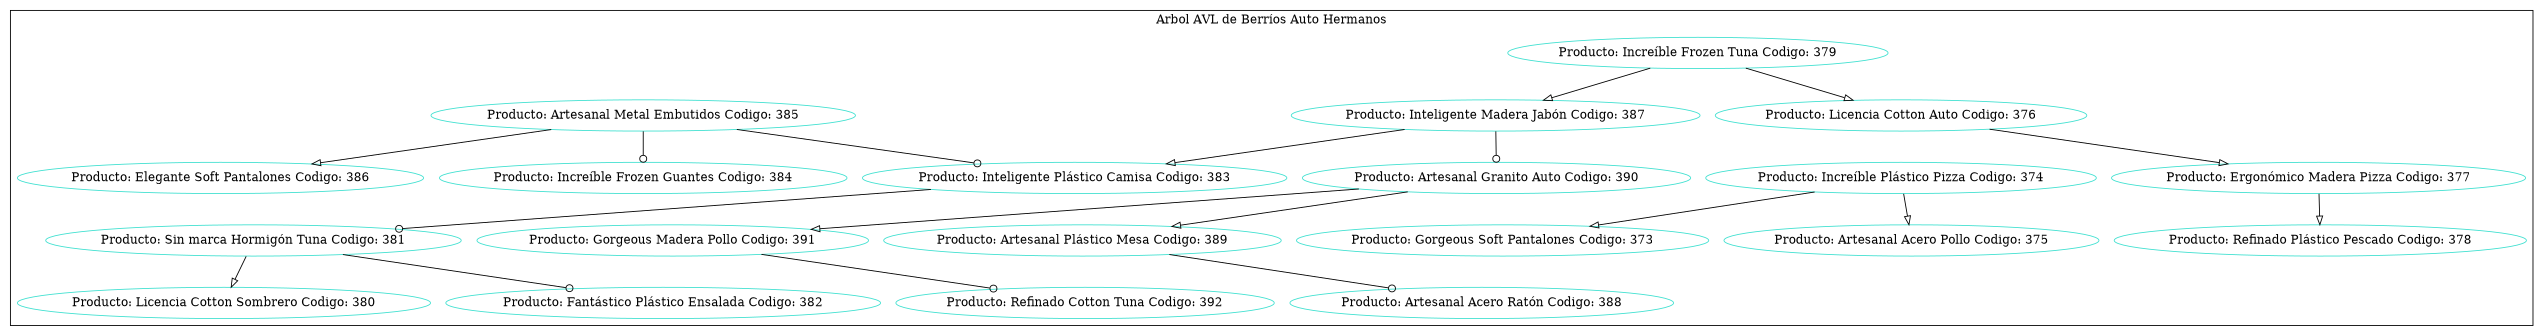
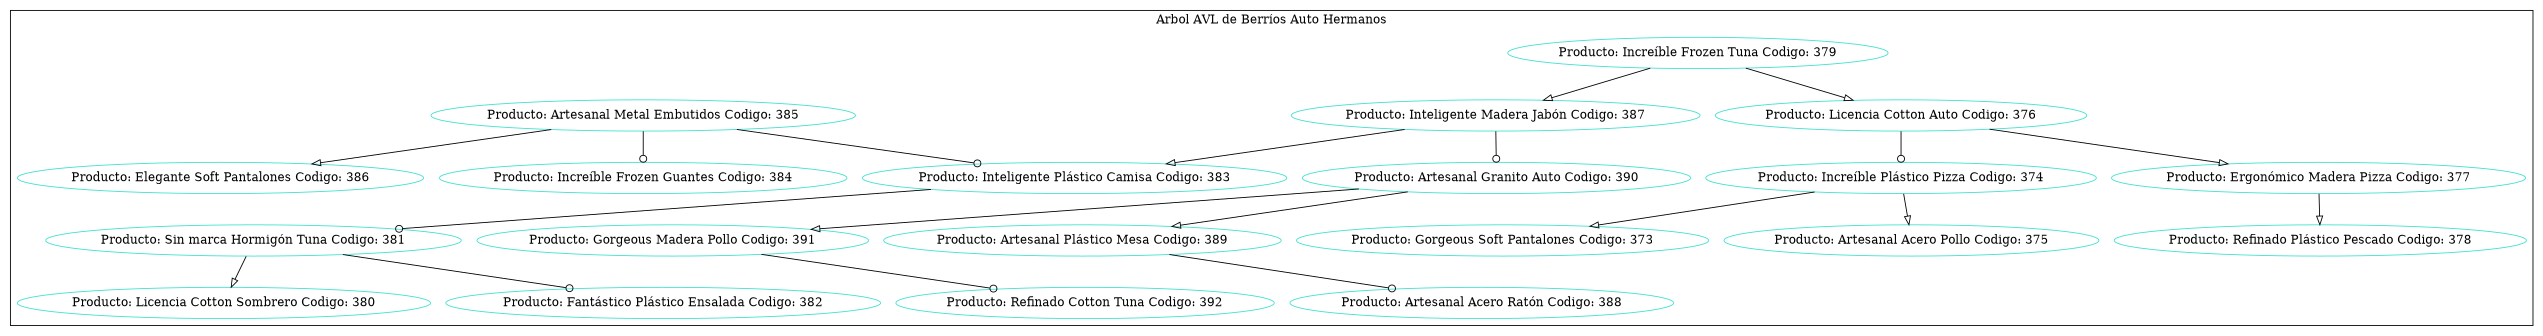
none -> (1901, 143)
